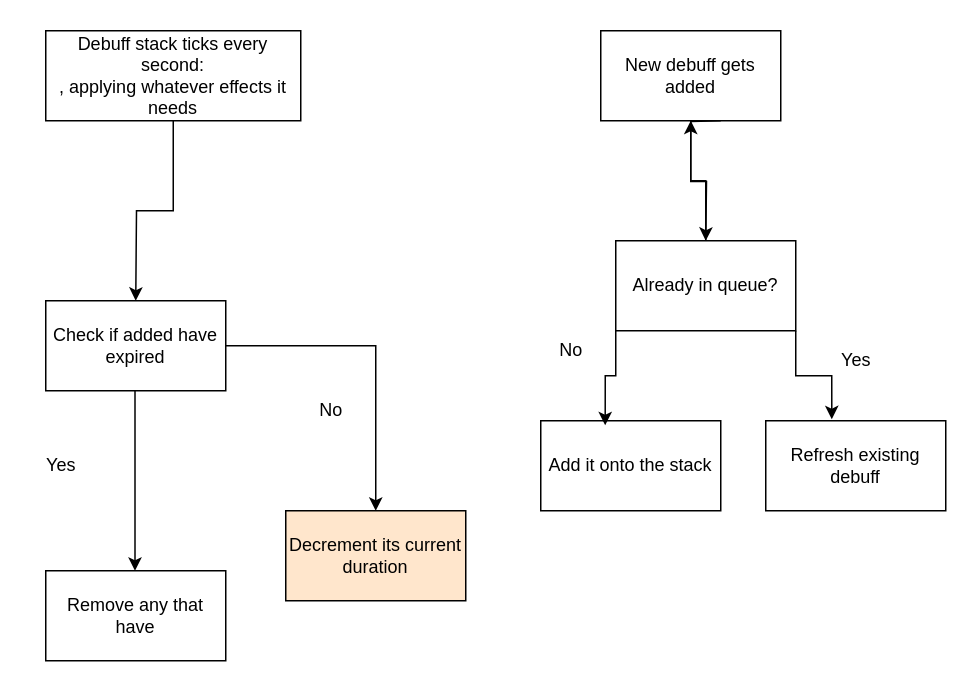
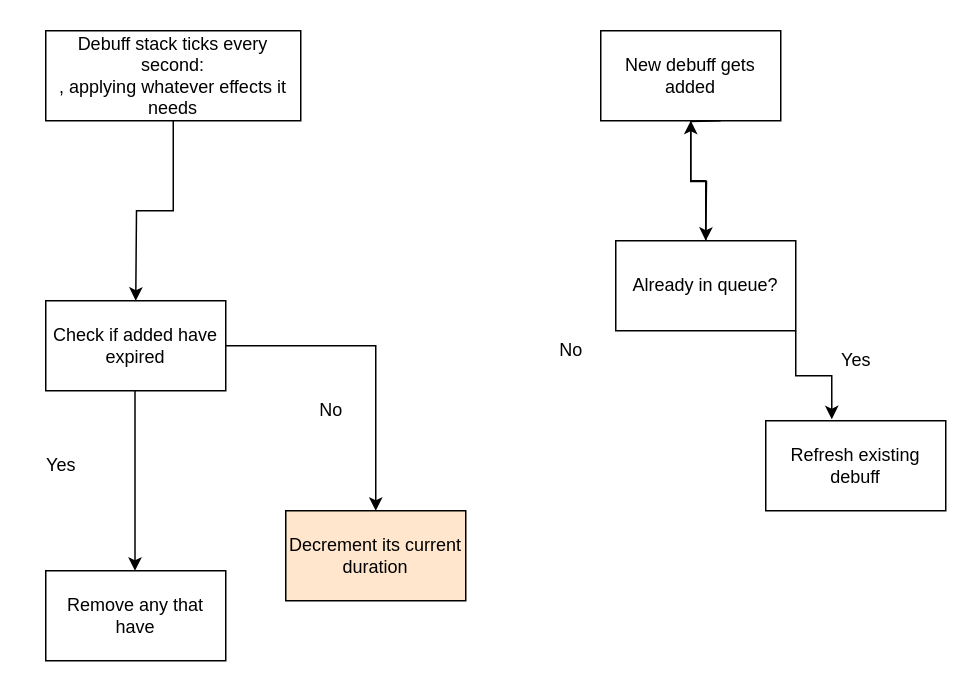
(614, 376) -> none
(631, 466) -> none
